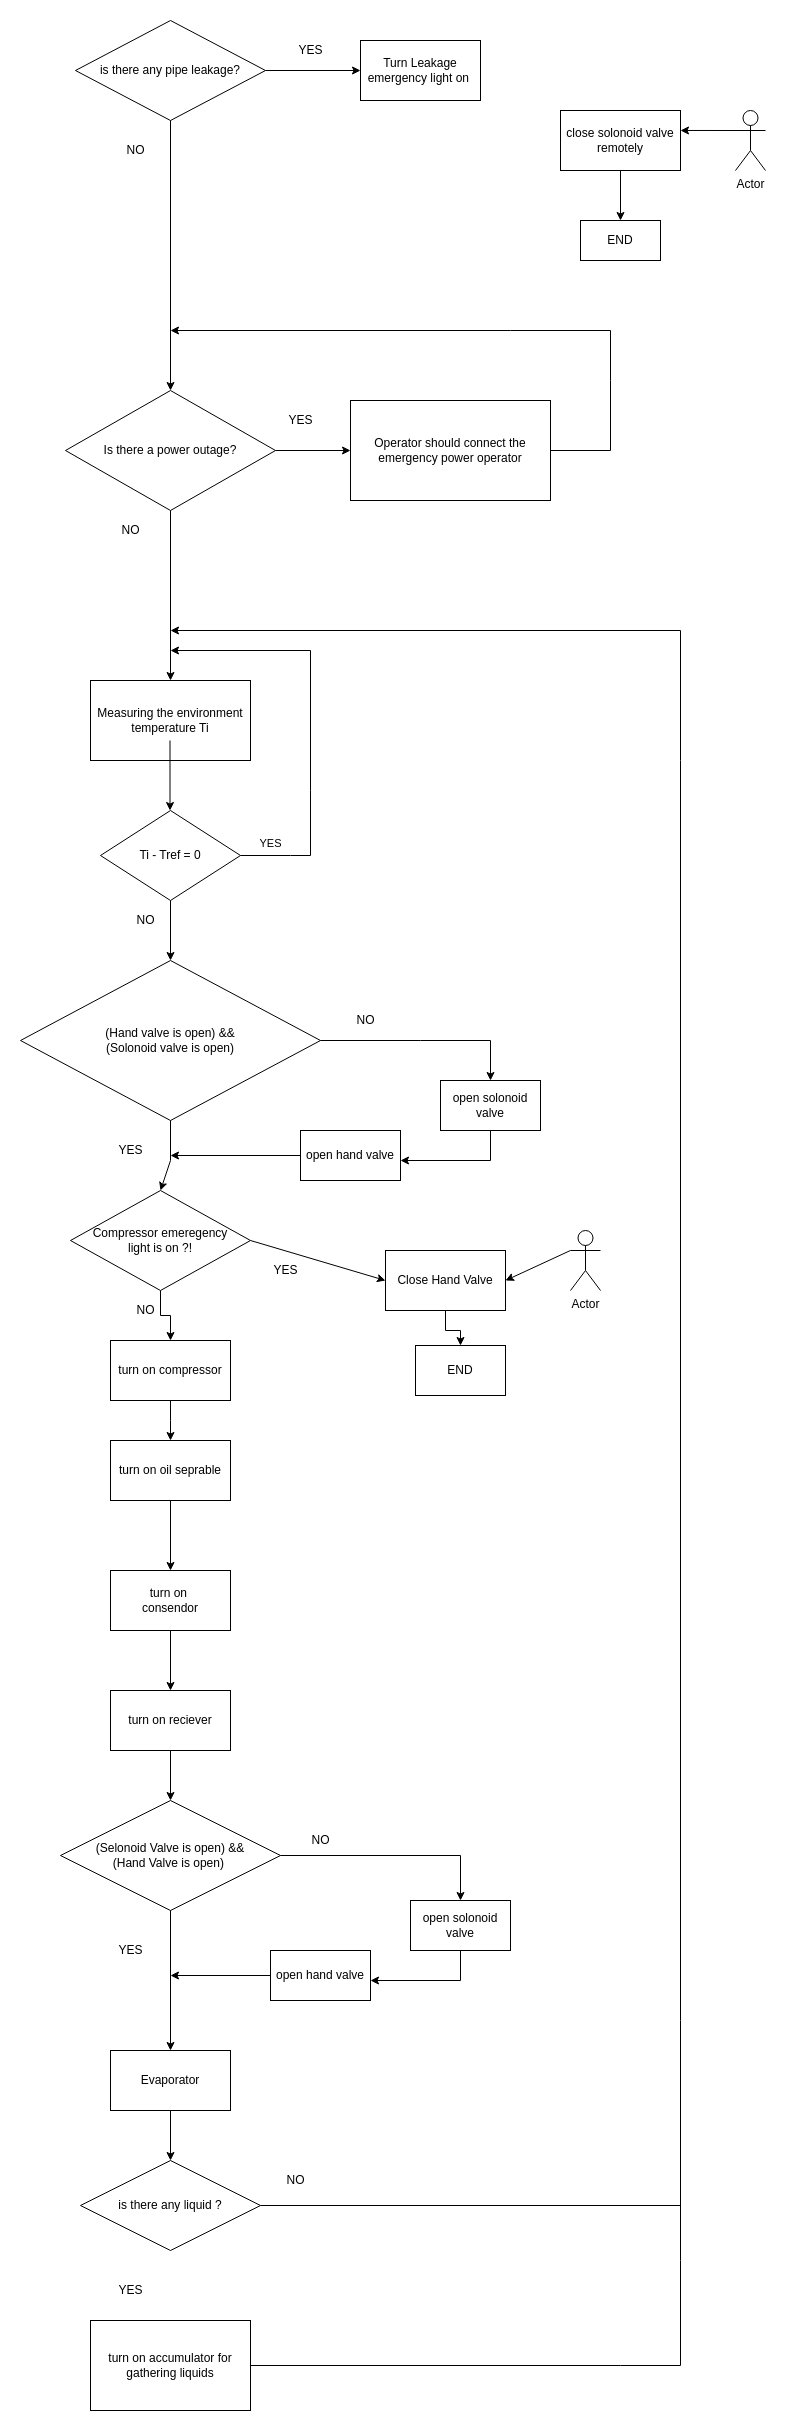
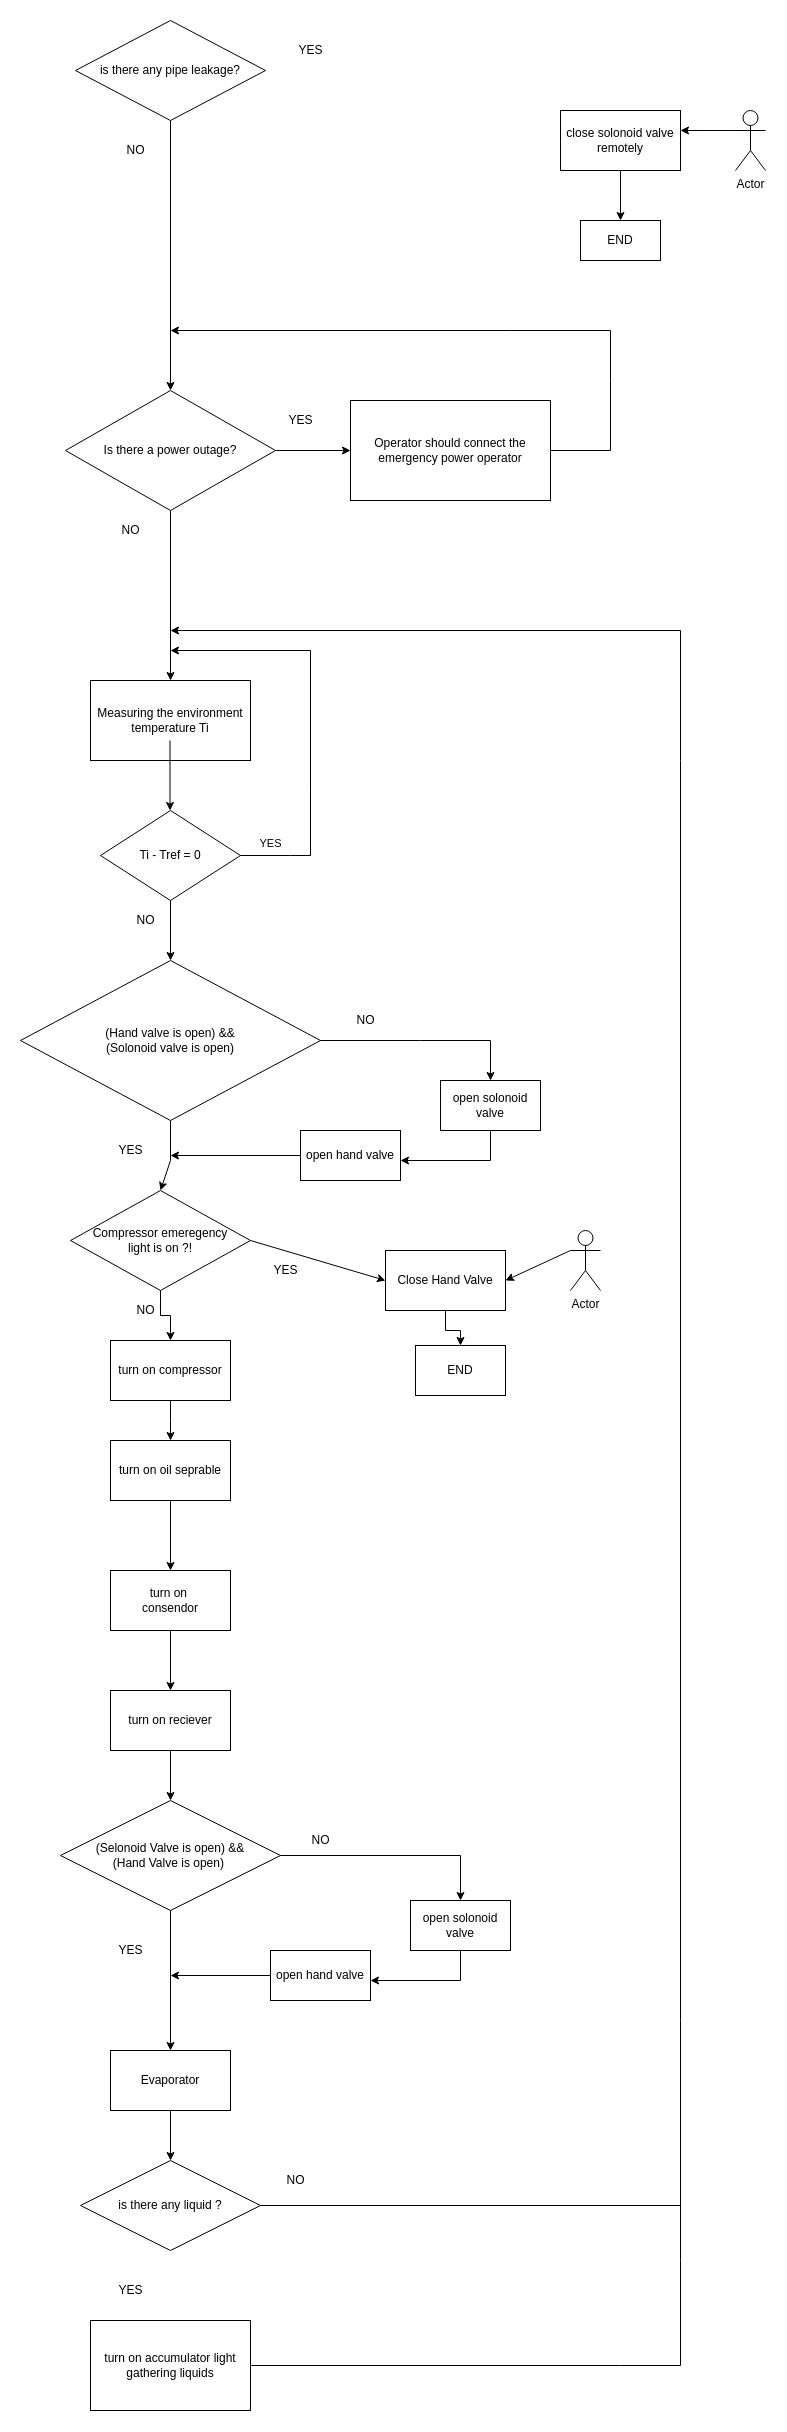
(310, 71) -> none
(421, 71) -> none
(171, 2366) -> (171, 2366)
